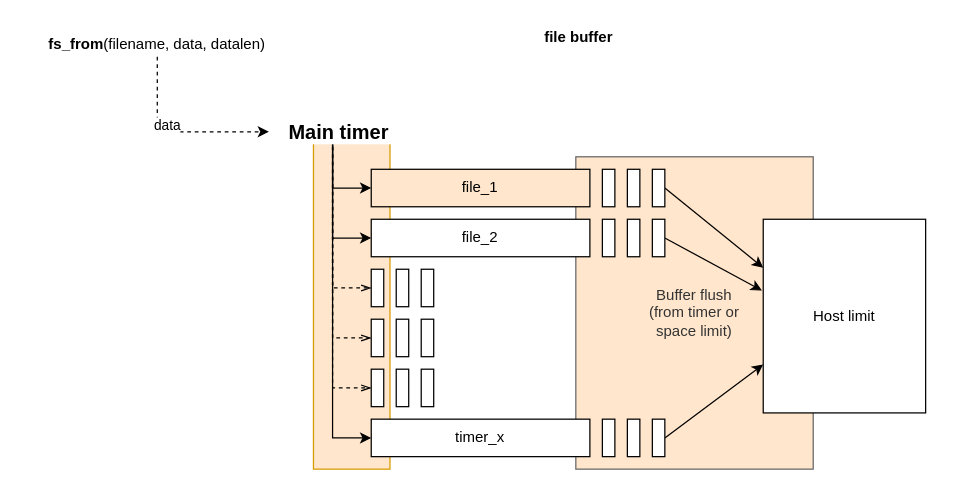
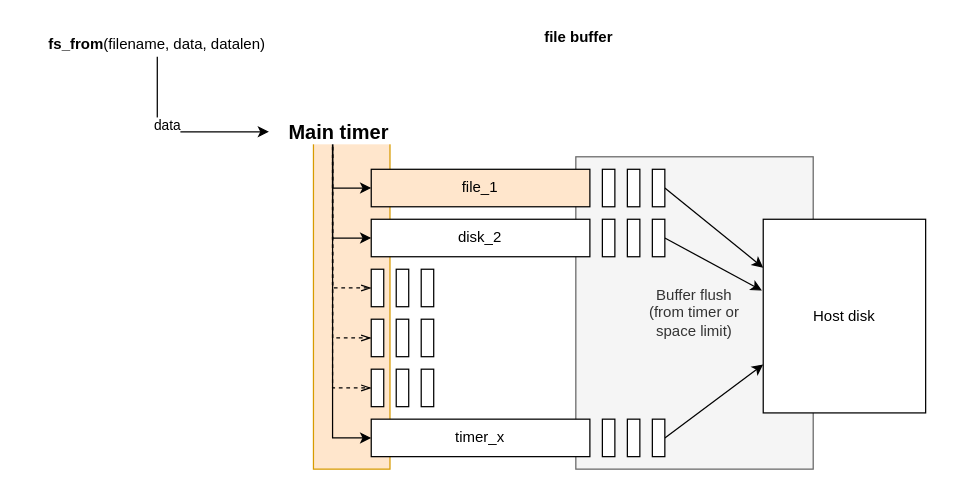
(221, 132) -> (221, 132)
(480, 238) -> (480, 238)
(694, 313) -> (694, 313)
(844, 317) -> (844, 317)
